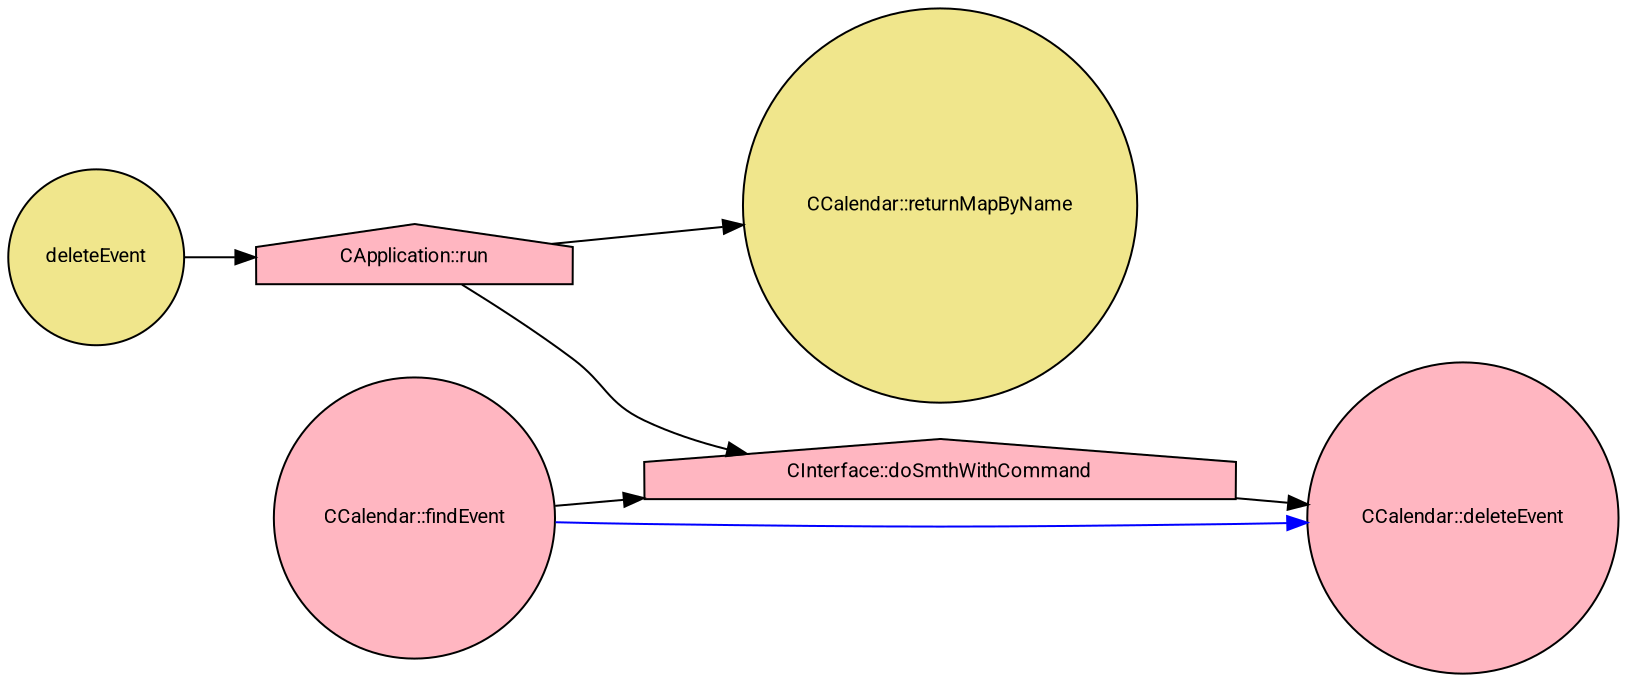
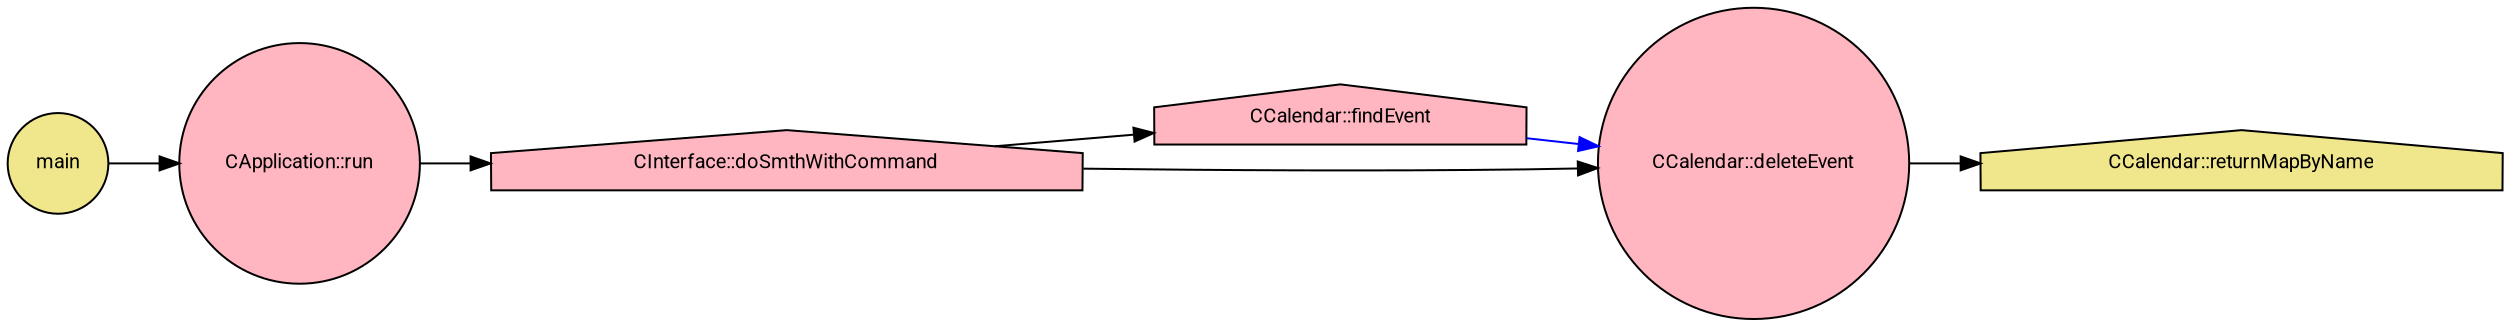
(940, 206) -> (2242, 163)
(637, 235) -> (1935, 163)
(96, 257) -> (58, 163)
(414, 257) -> (300, 163)
(589, 503) -> (1064, 140)
(414, 518) -> (1340, 118)
